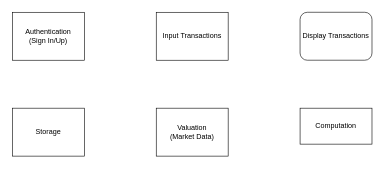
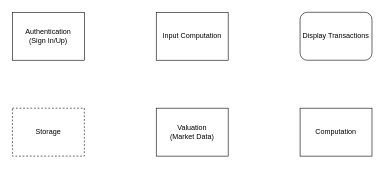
(192, 36) -> (192, 36)
(336, 126) -> (336, 132)
(48, 132) -> (48, 132)
